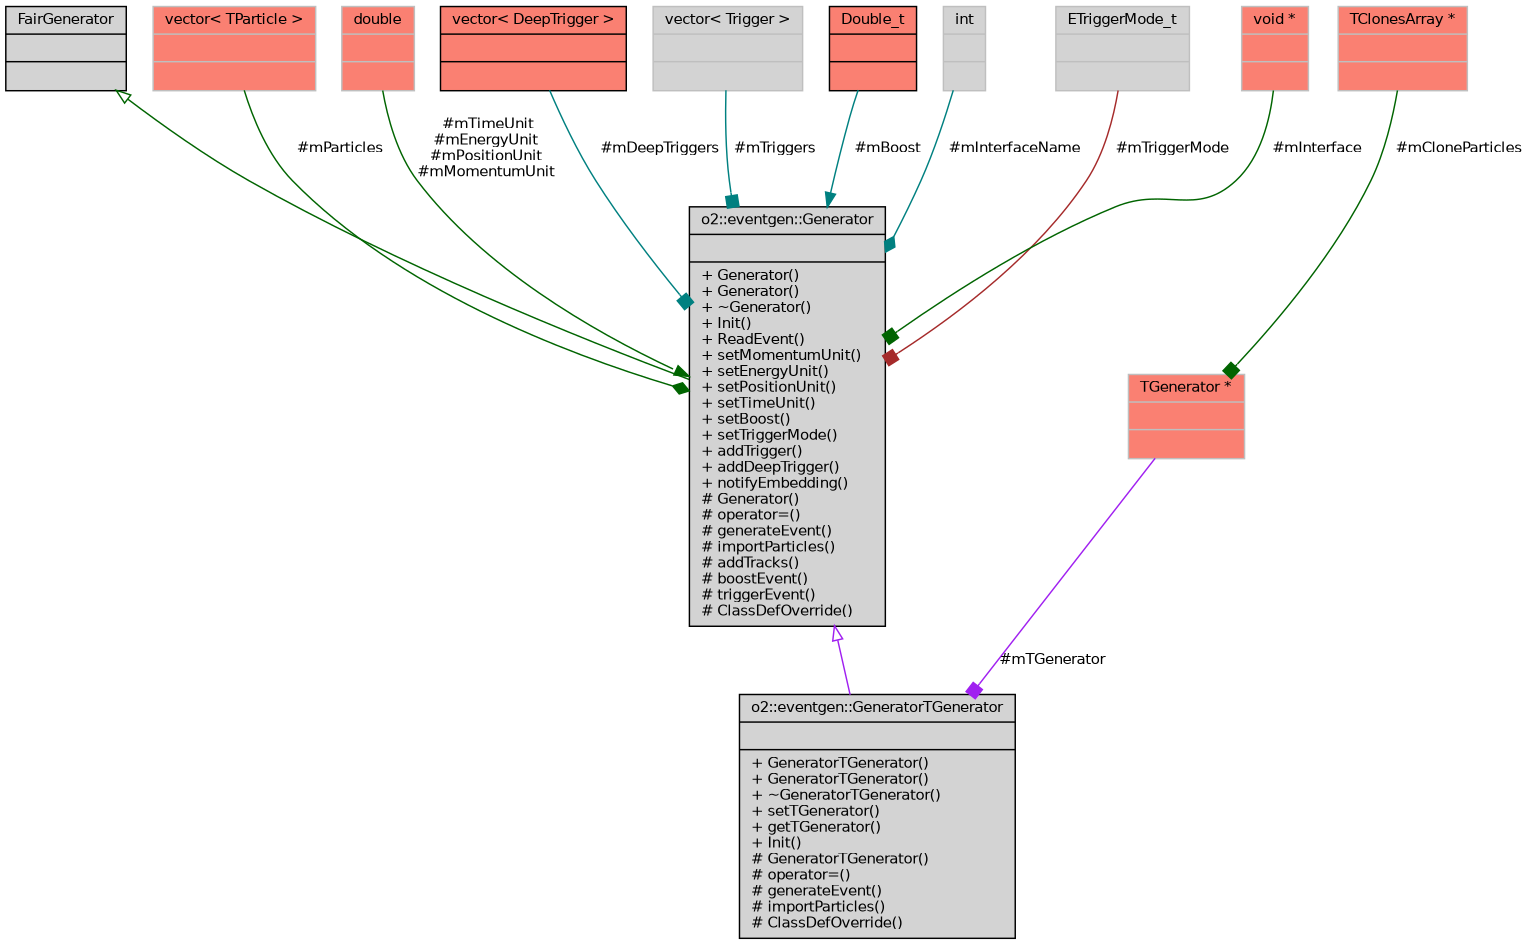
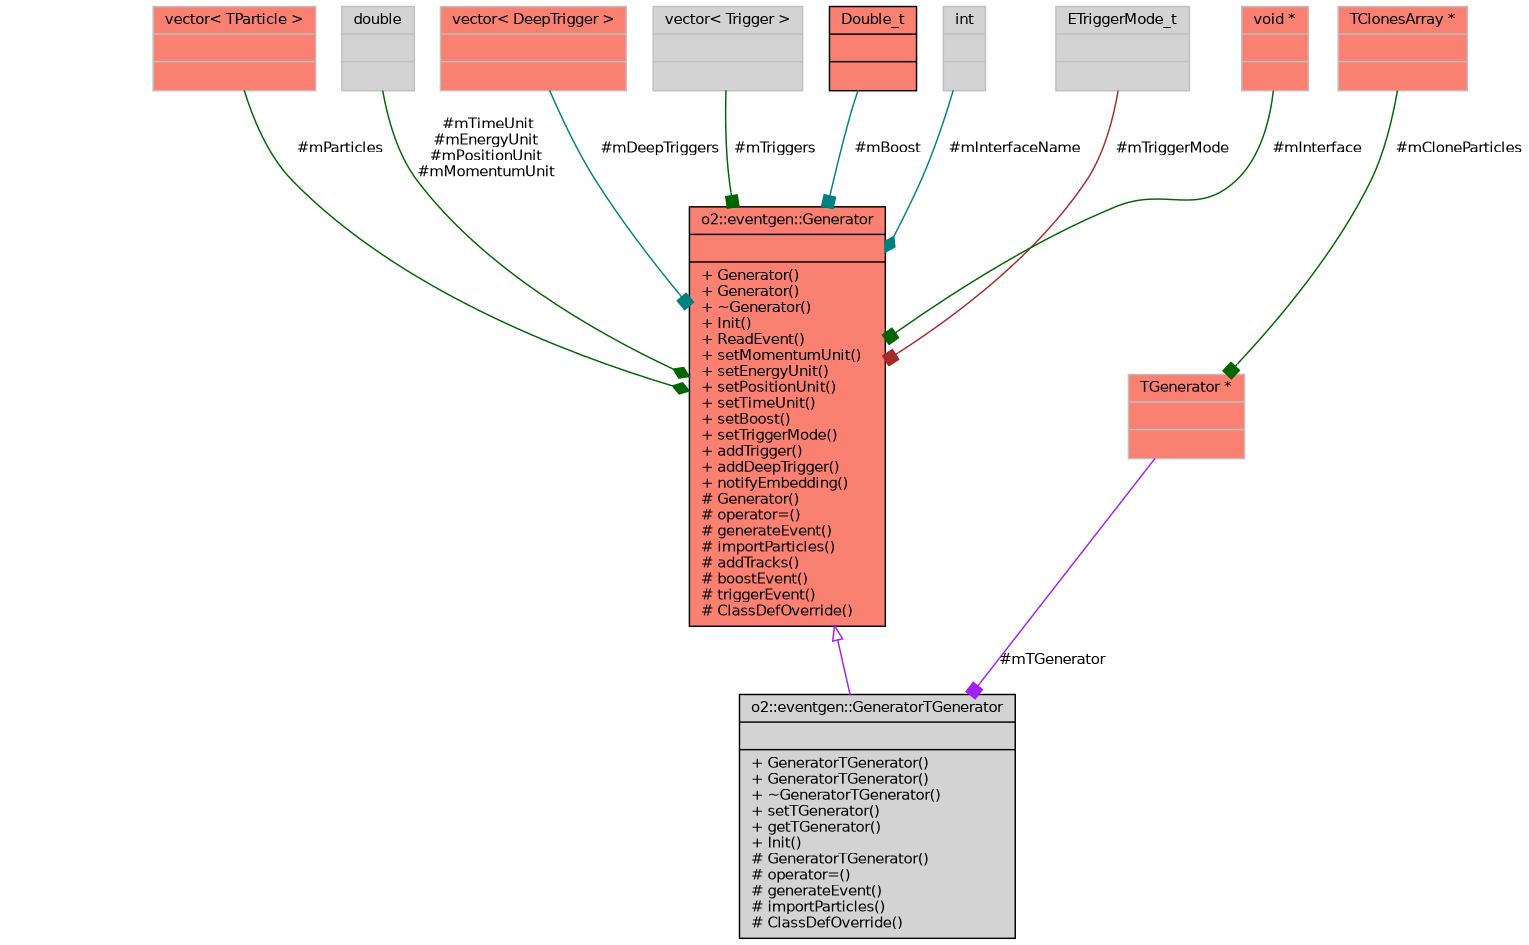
(66, 49) -> none
(378, 49) -> (378, 49)
(533, 49) -> (533, 49)
(843, 141) -> (843, 141)
(726, 142) -> (726, 142)
(496, 260) -> (496, 260)
(787, 417) -> (787, 417)
